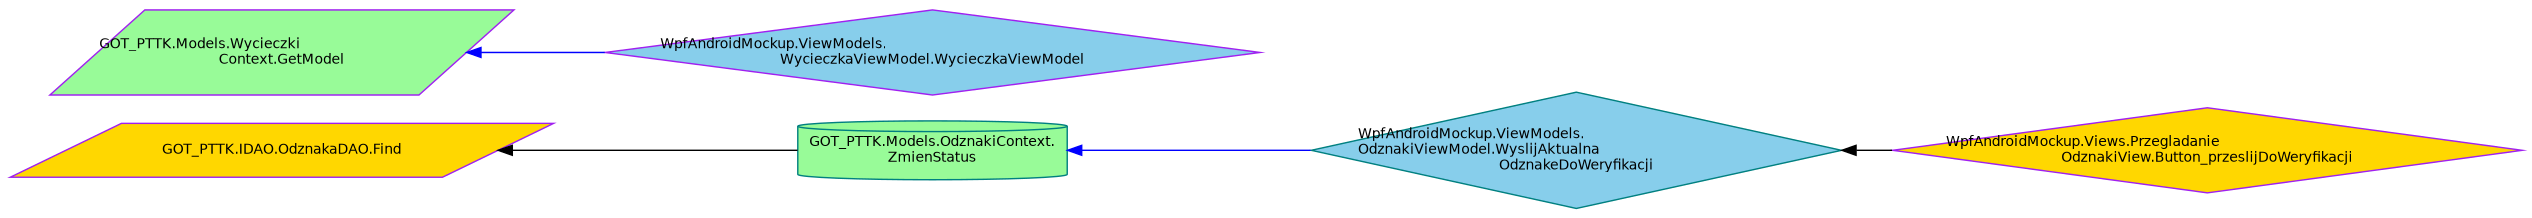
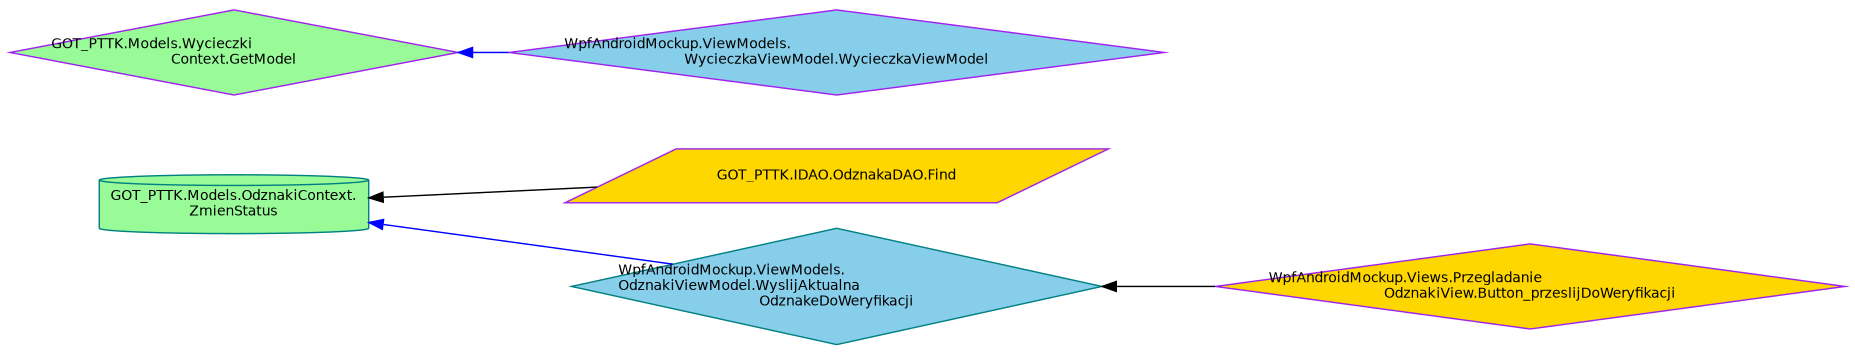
(282, 52) -> (234, 52)
(655, 150) -> (490, 192)
